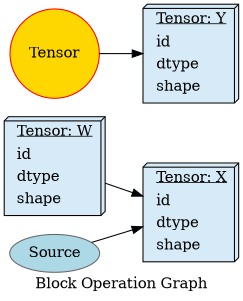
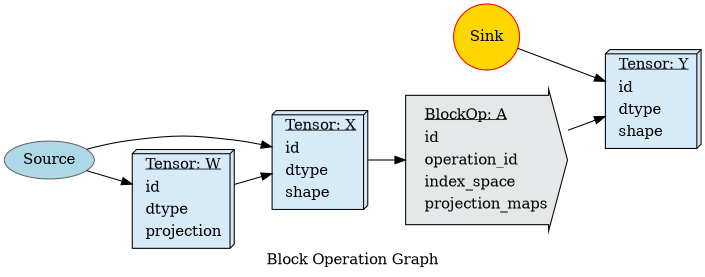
(55, 54) -> (487, 37)
none -> (487, 160)
none -> (104, 176)
(39, 199) -> (184, 232)
